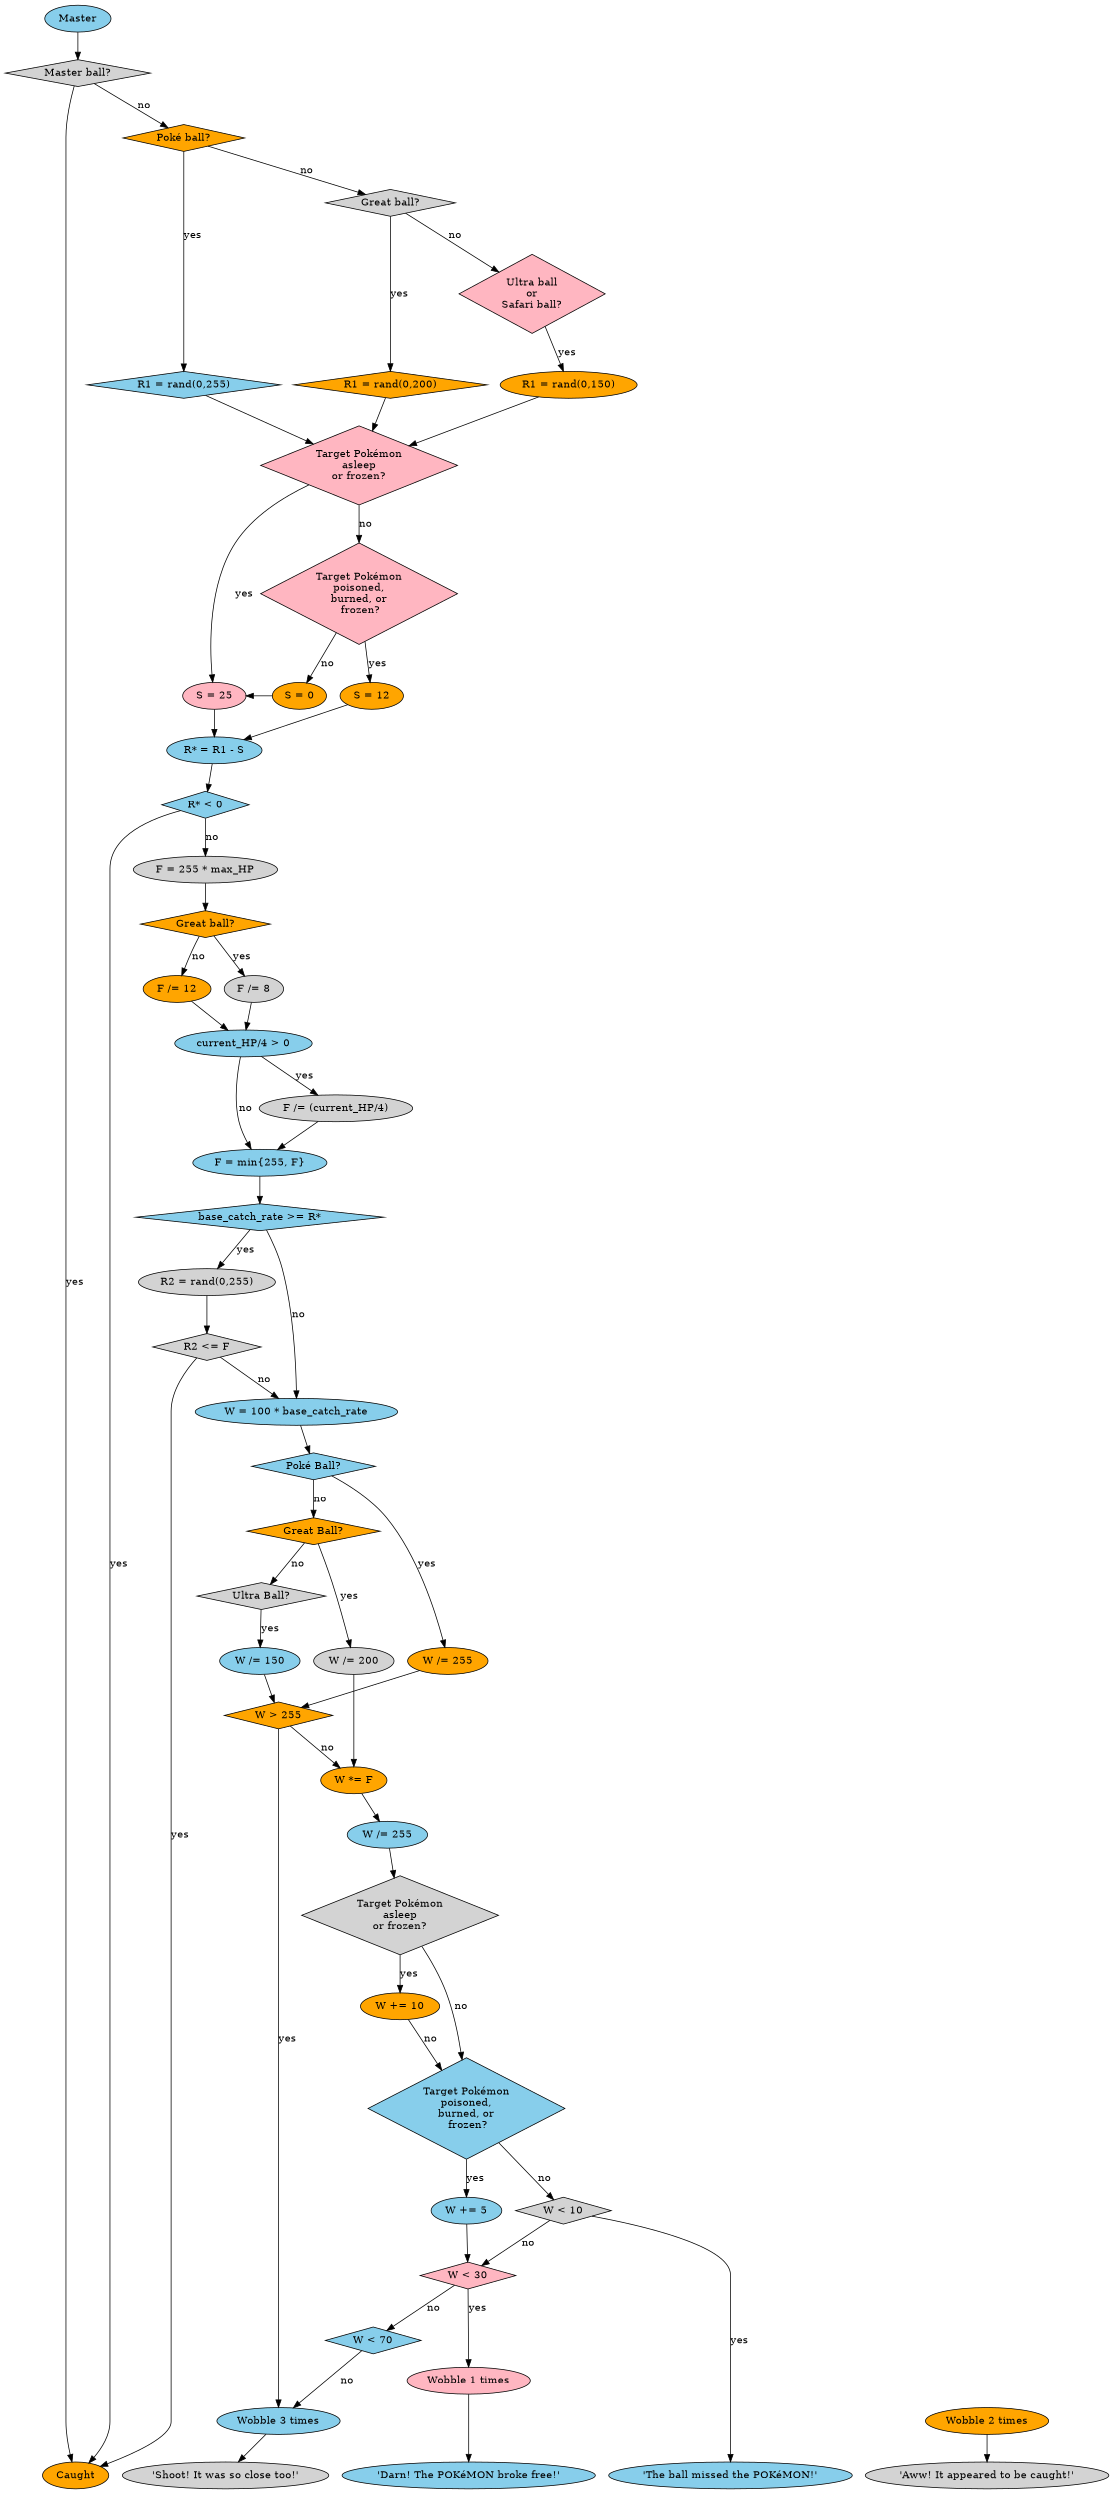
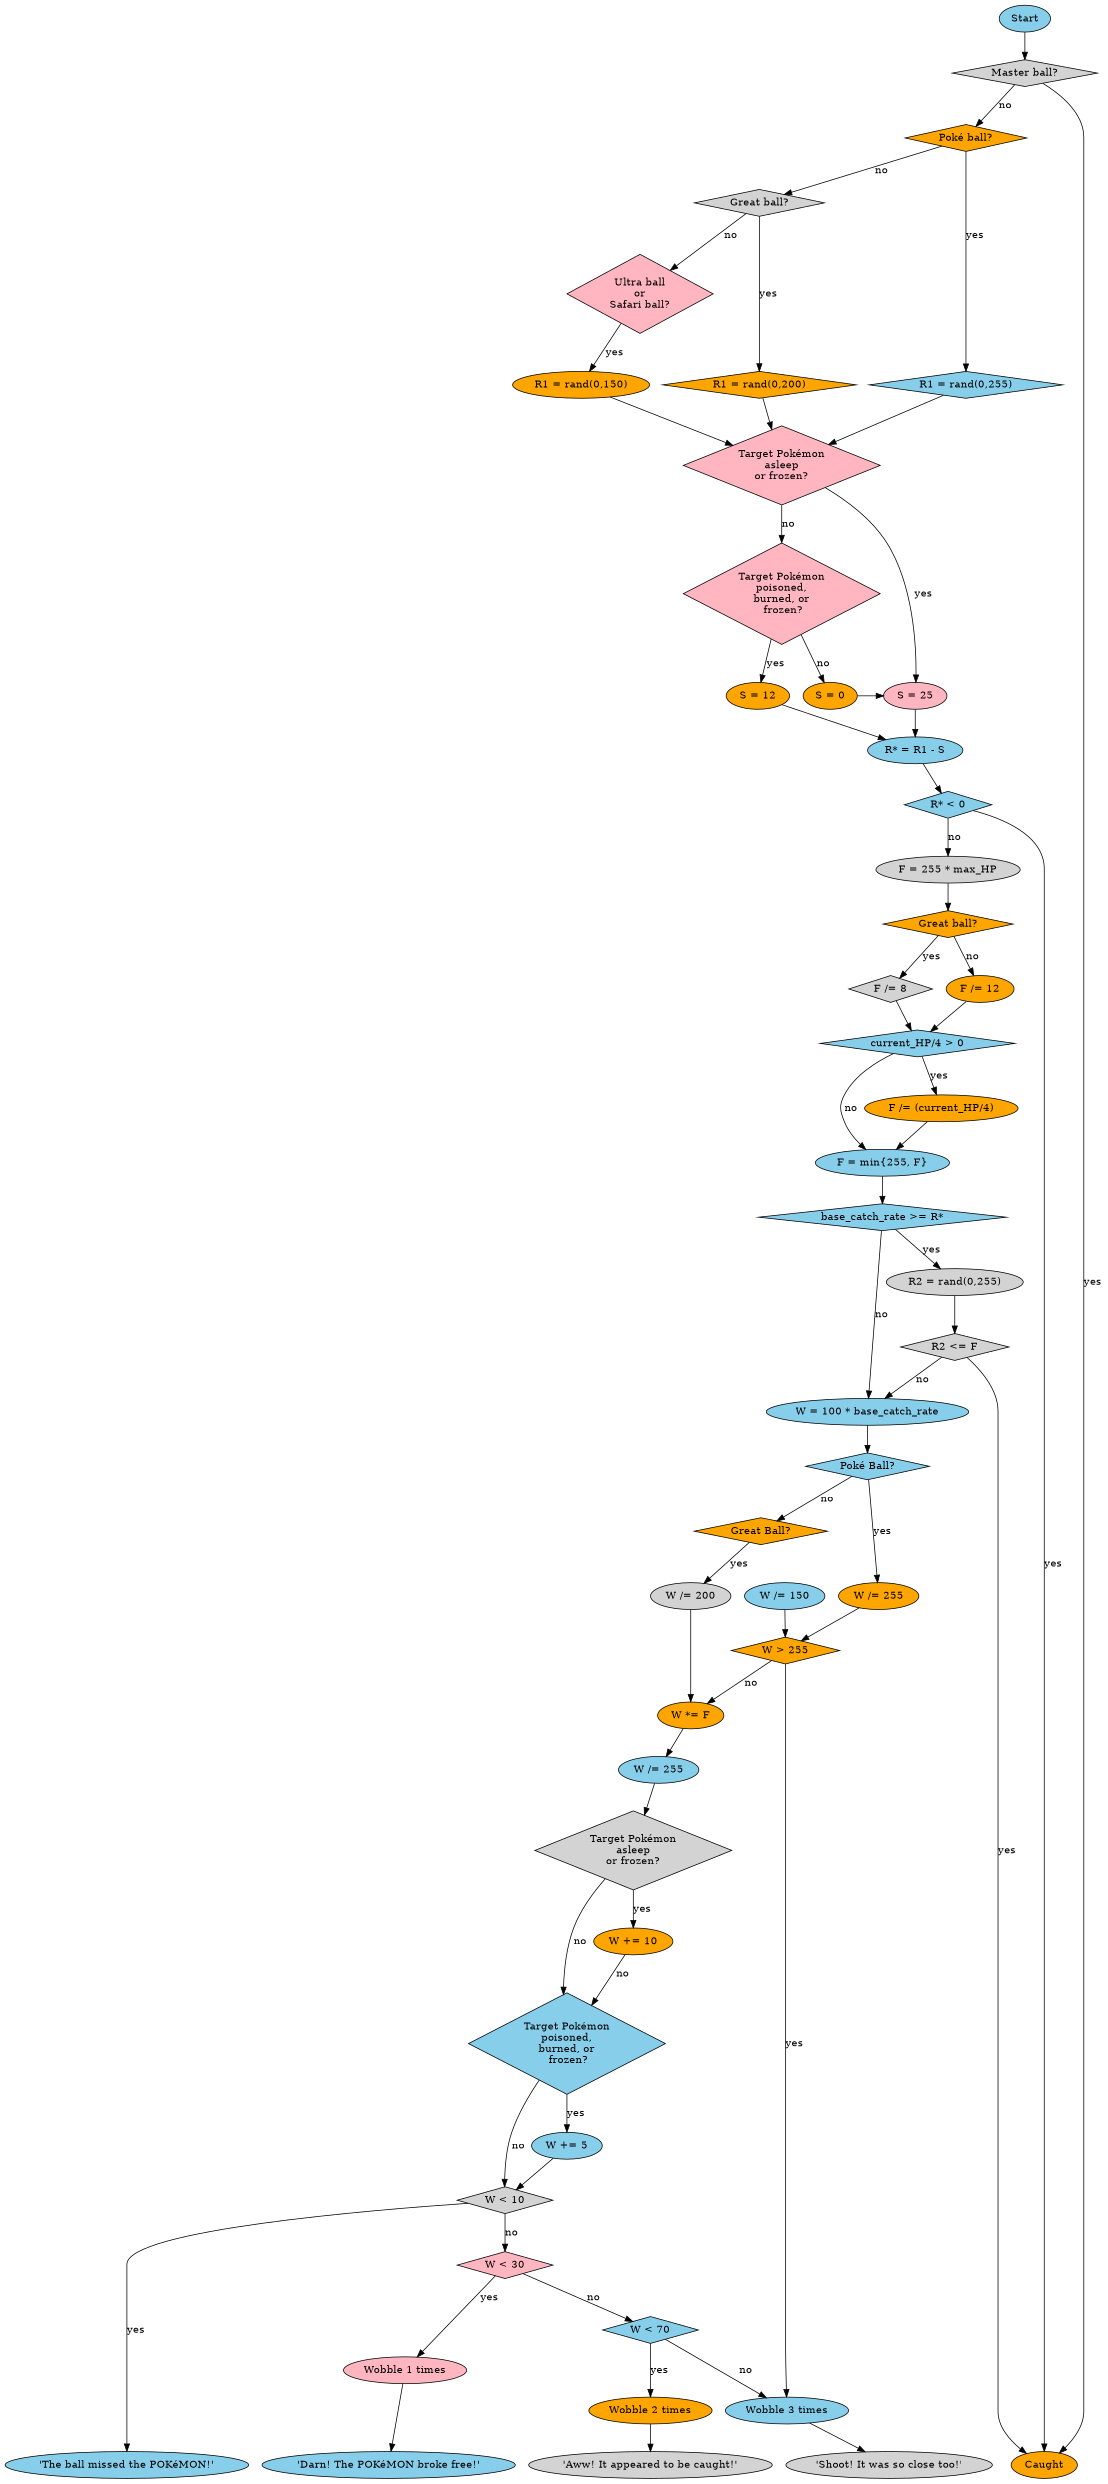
(78, 19) -> (1025, 19)
(254, 989) -> (891, 989)
(243, 1043) -> (917, 1043)
(336, 1108) -> (941, 1108)
(261, 1596) -> none
(467, 2239) -> (538, 2172)
none -> (650, 2366)
